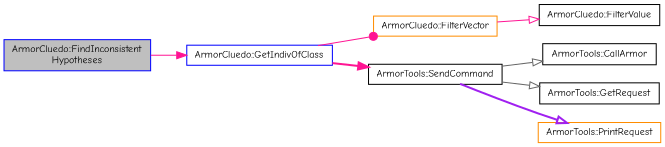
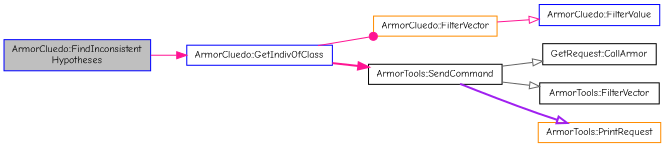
(599, 15) -> (599, 15)
(599, 54) -> (599, 54)
(599, 93) -> (599, 93)
